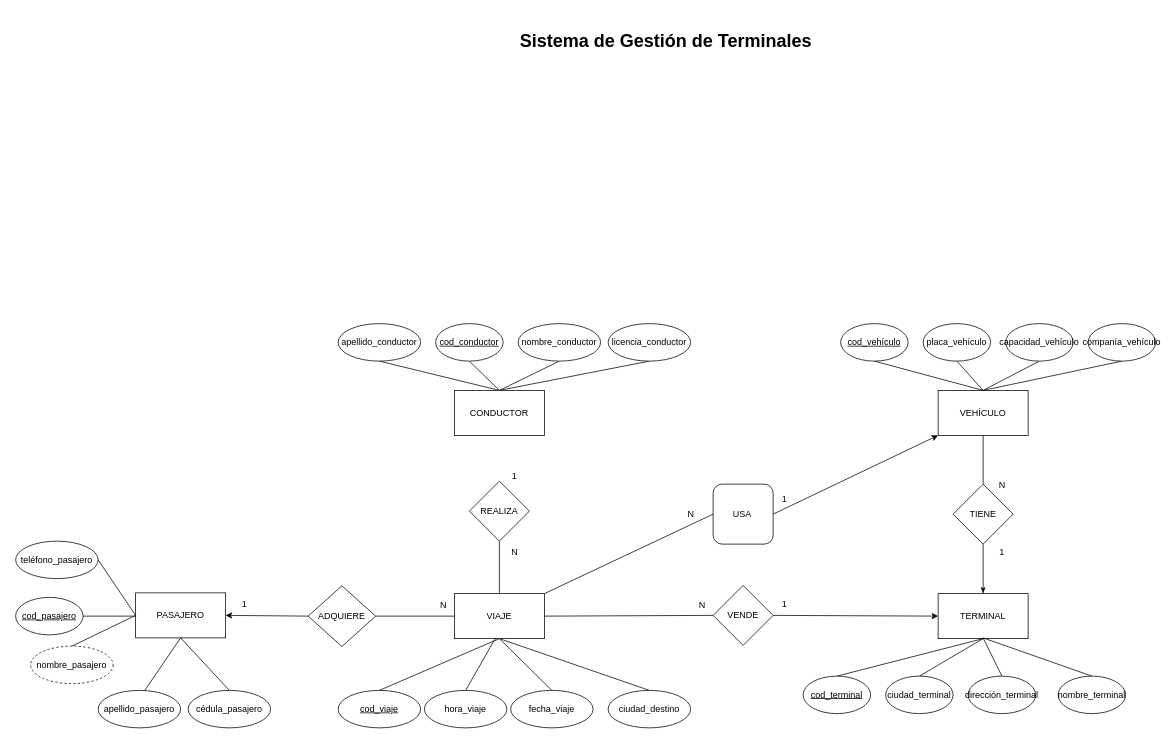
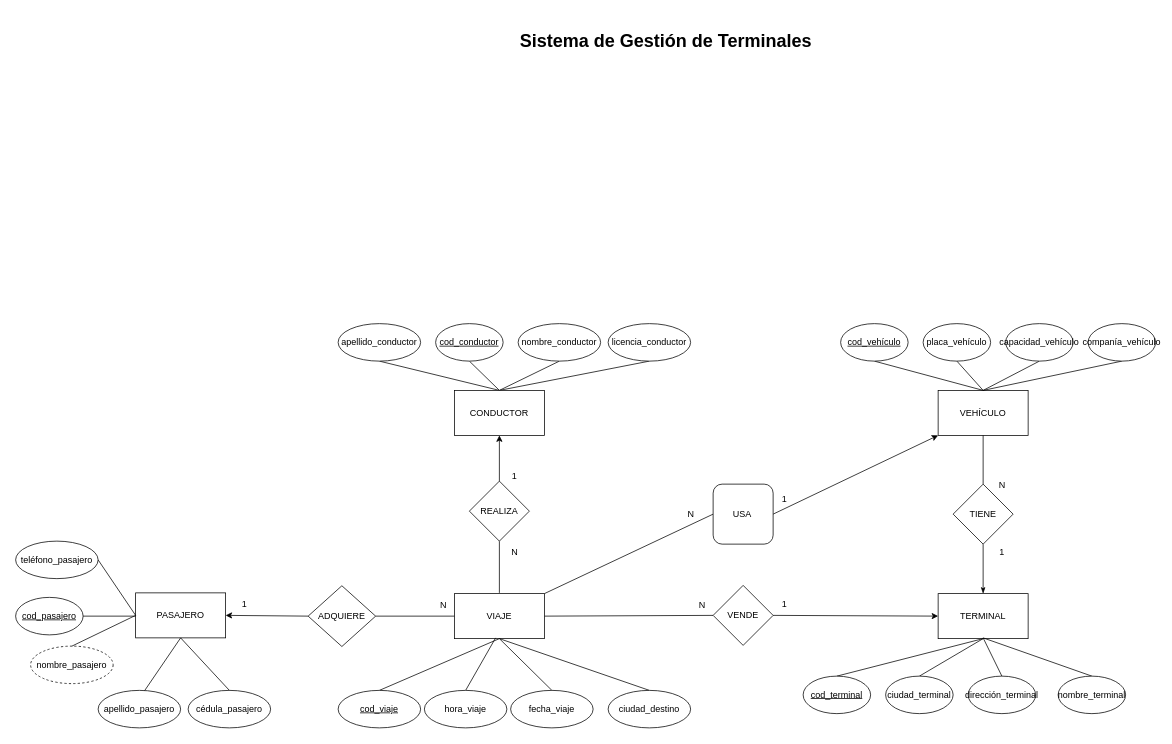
none -> (499, 461)
